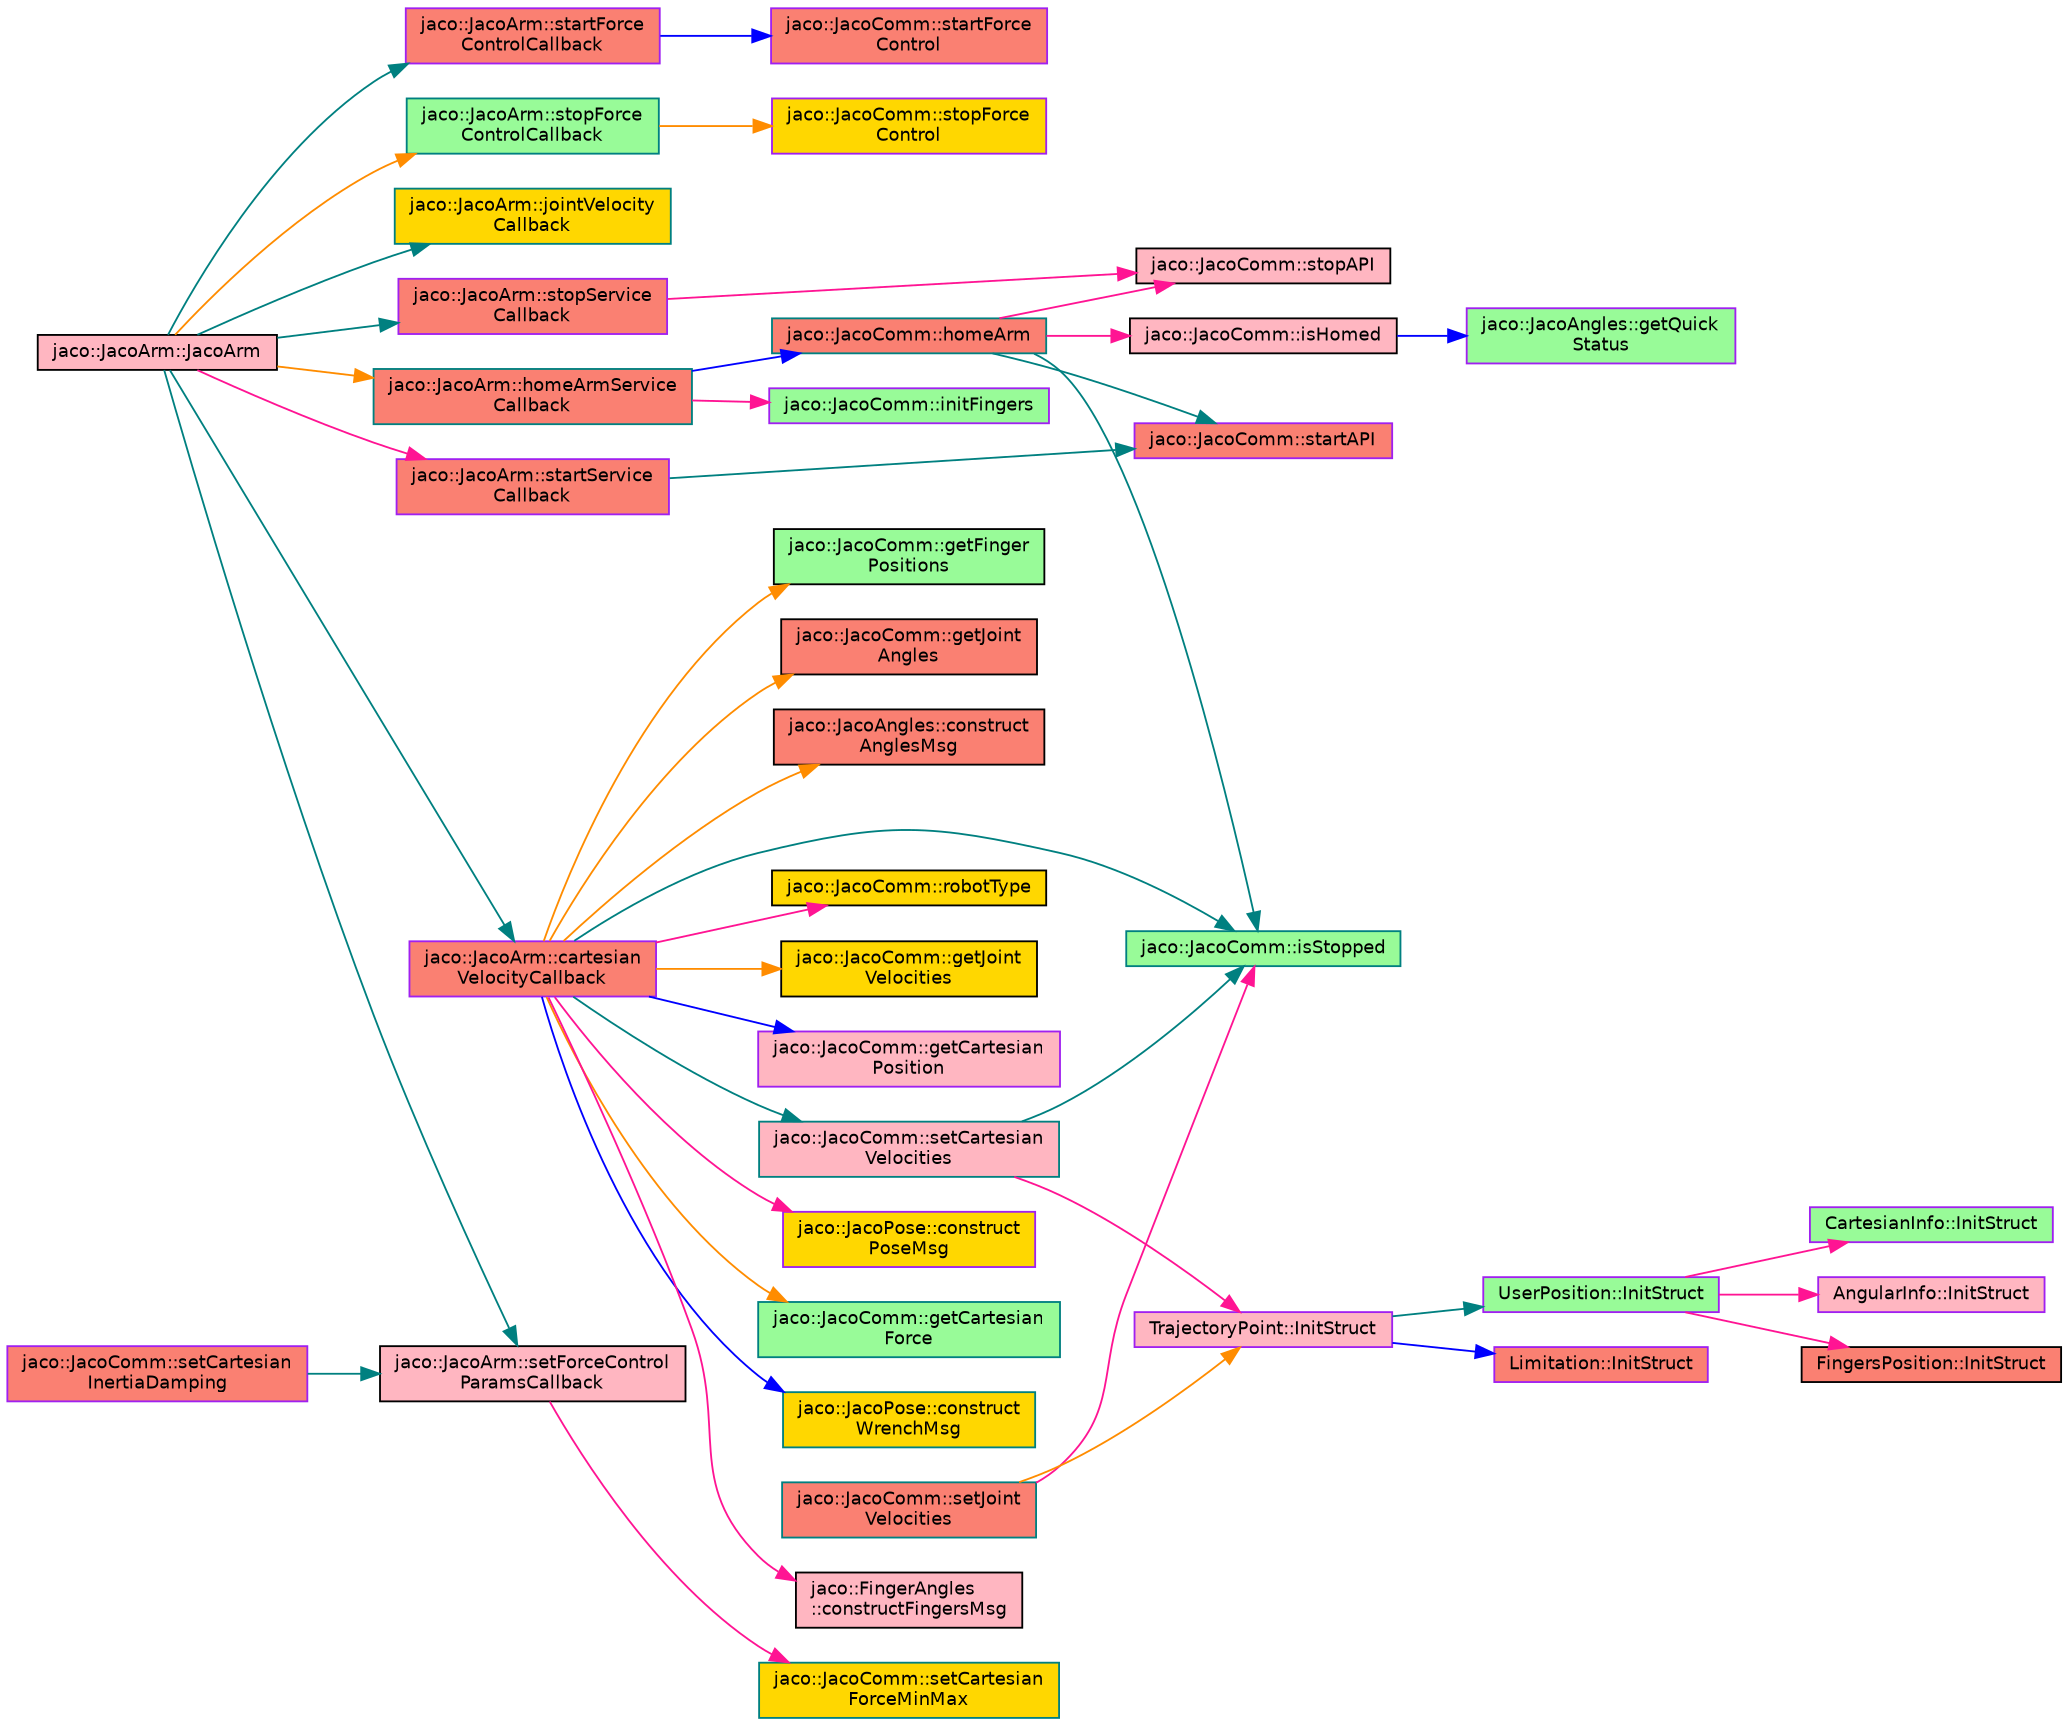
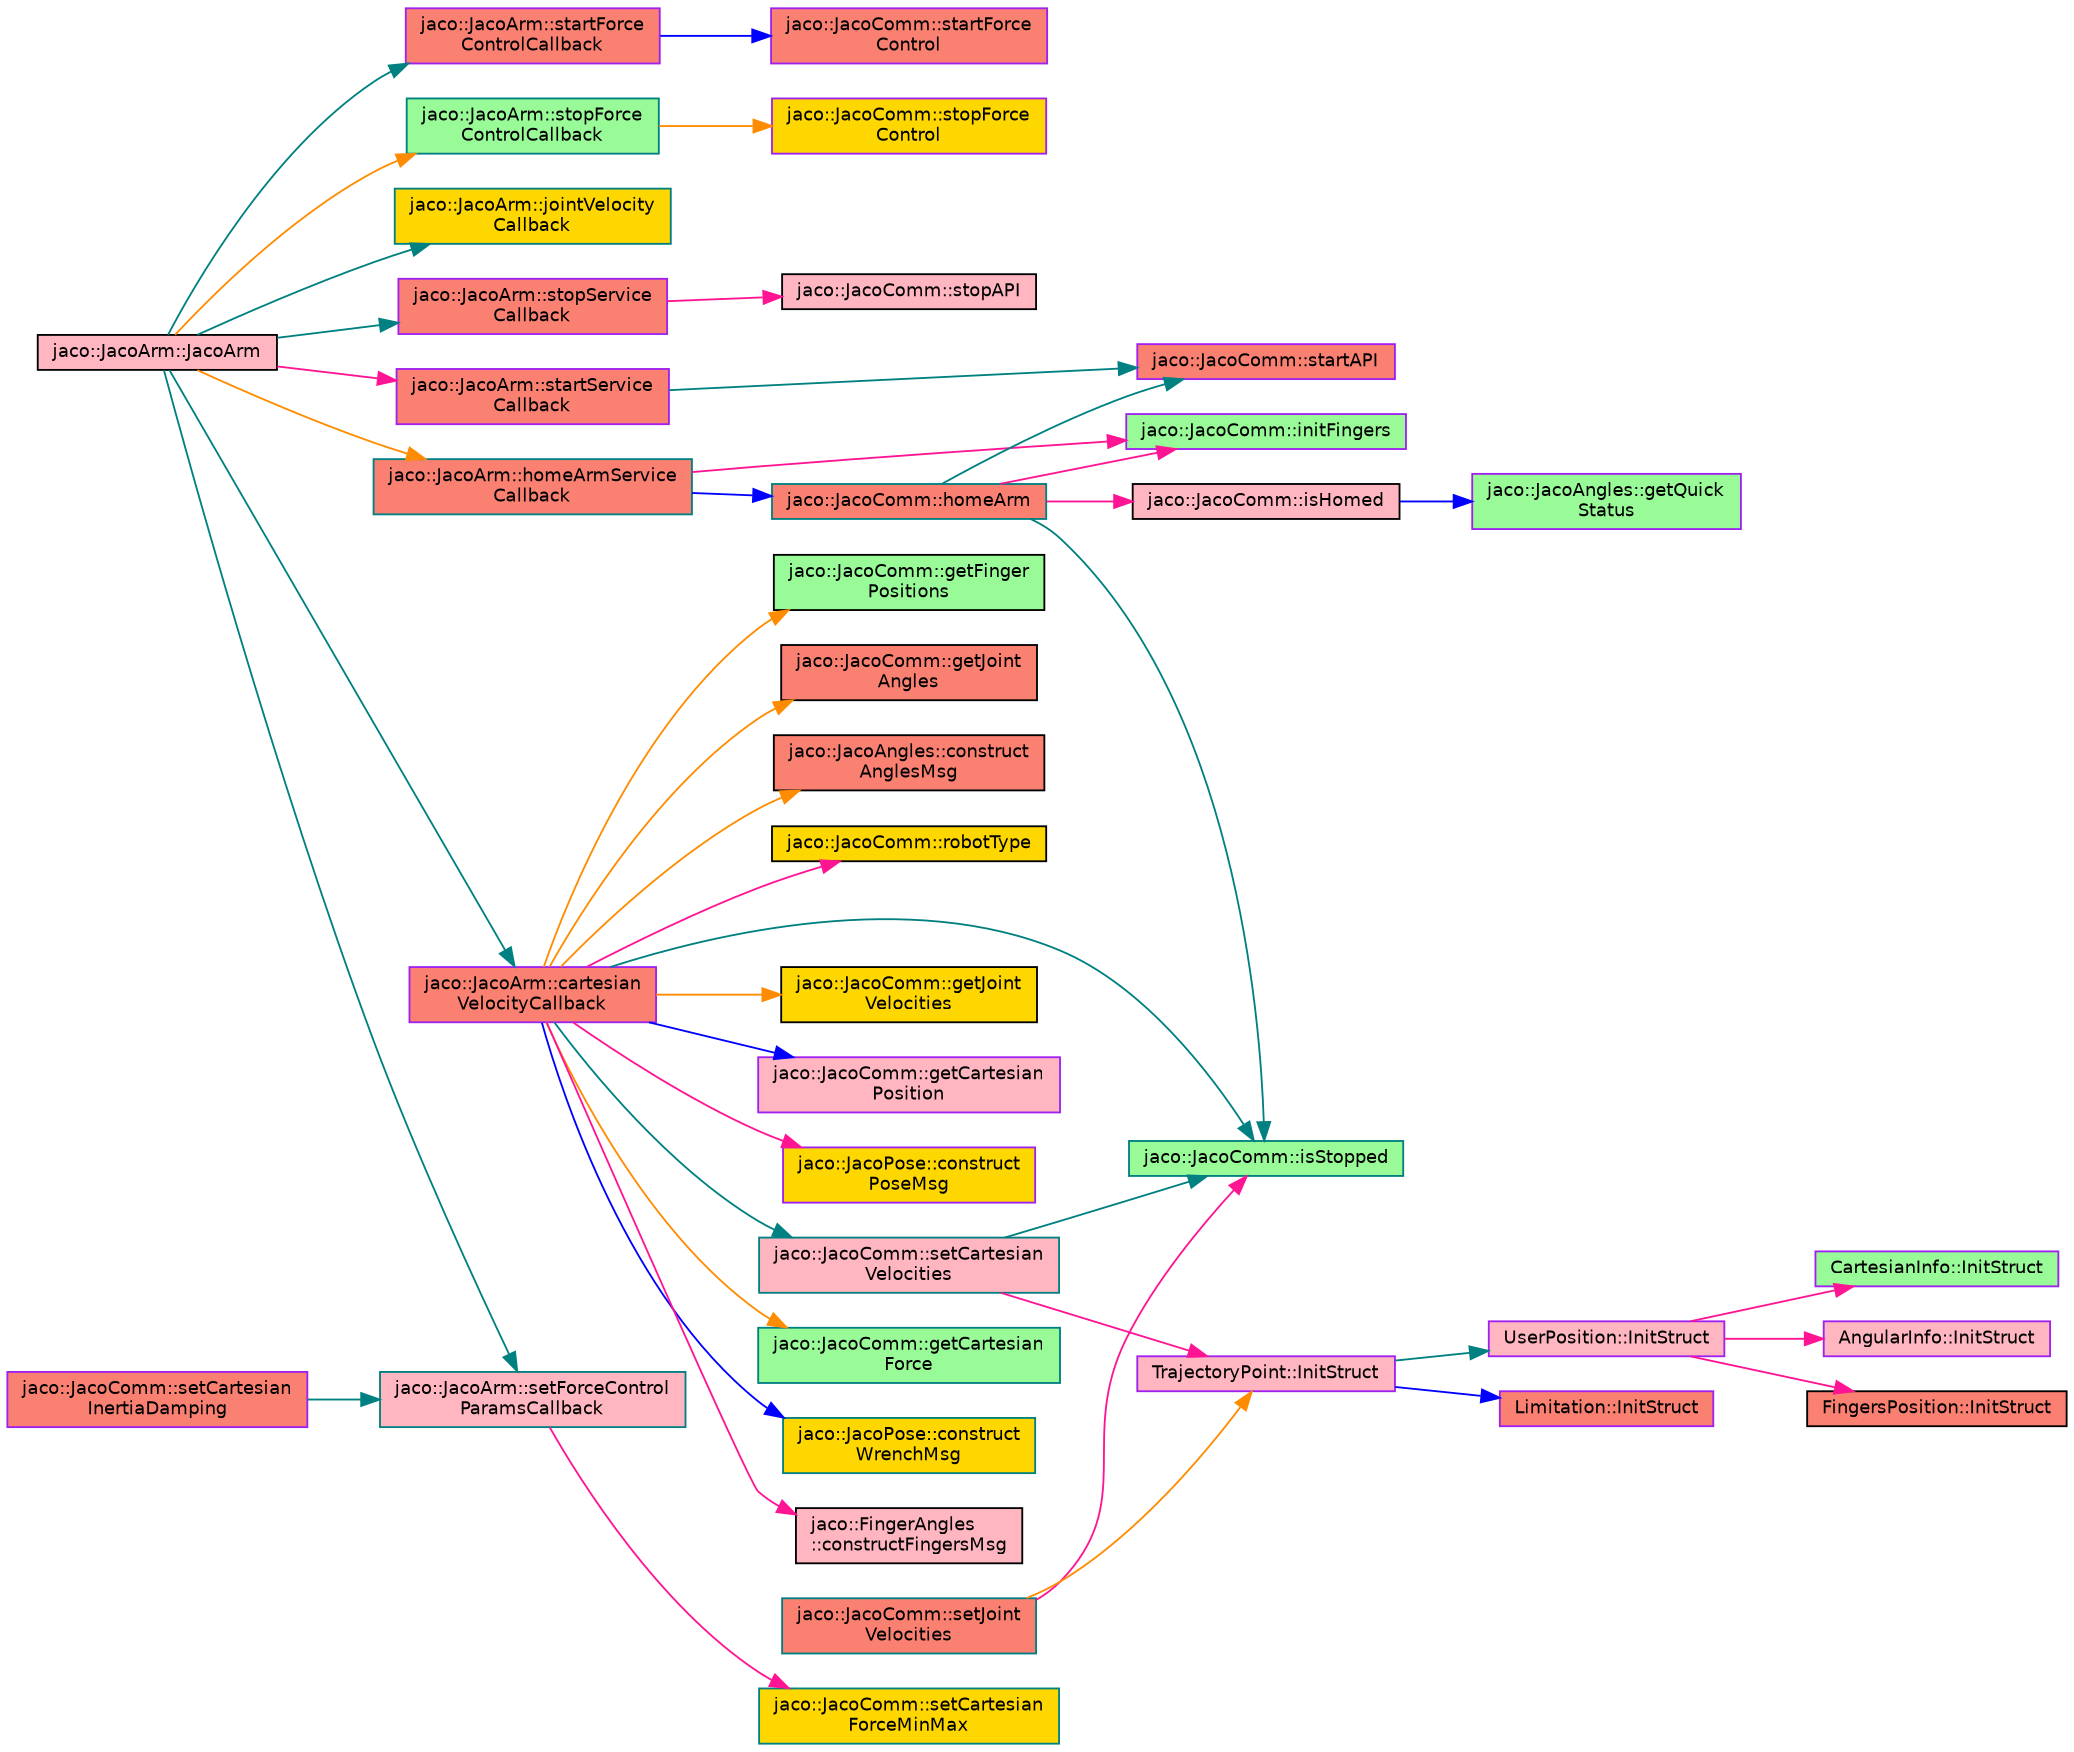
(1077, 303) -> (1079, 468)
(1601, 1295) -> (1607, 1339)
(533, 1374) -> (533, 1400)
